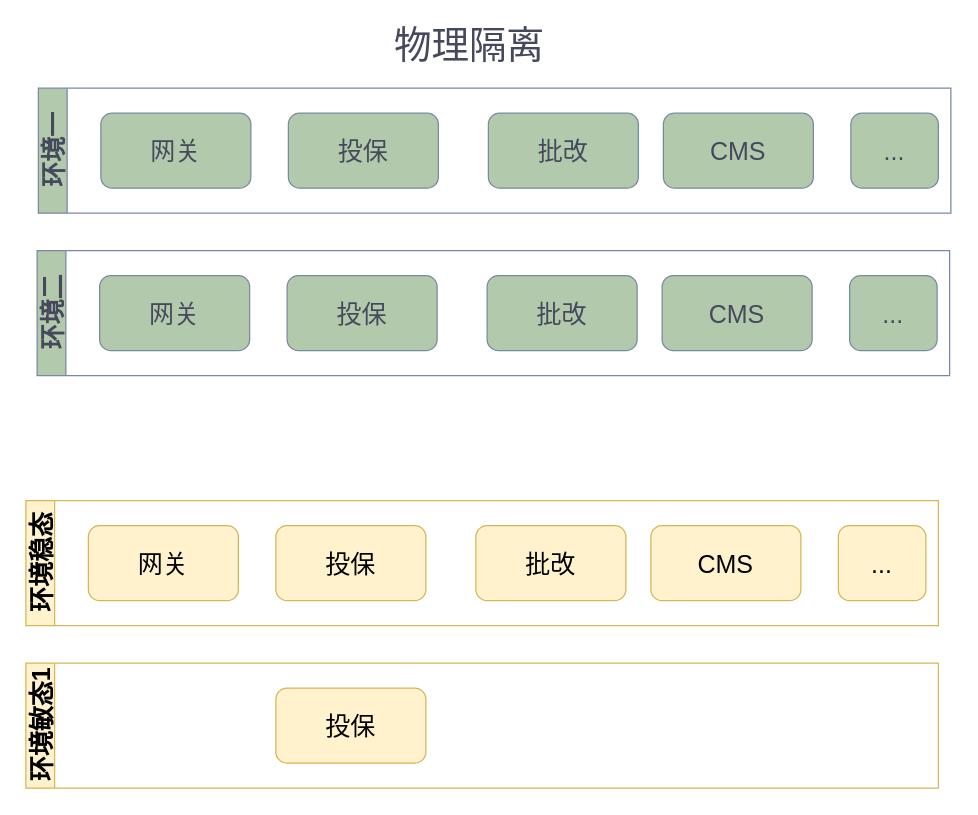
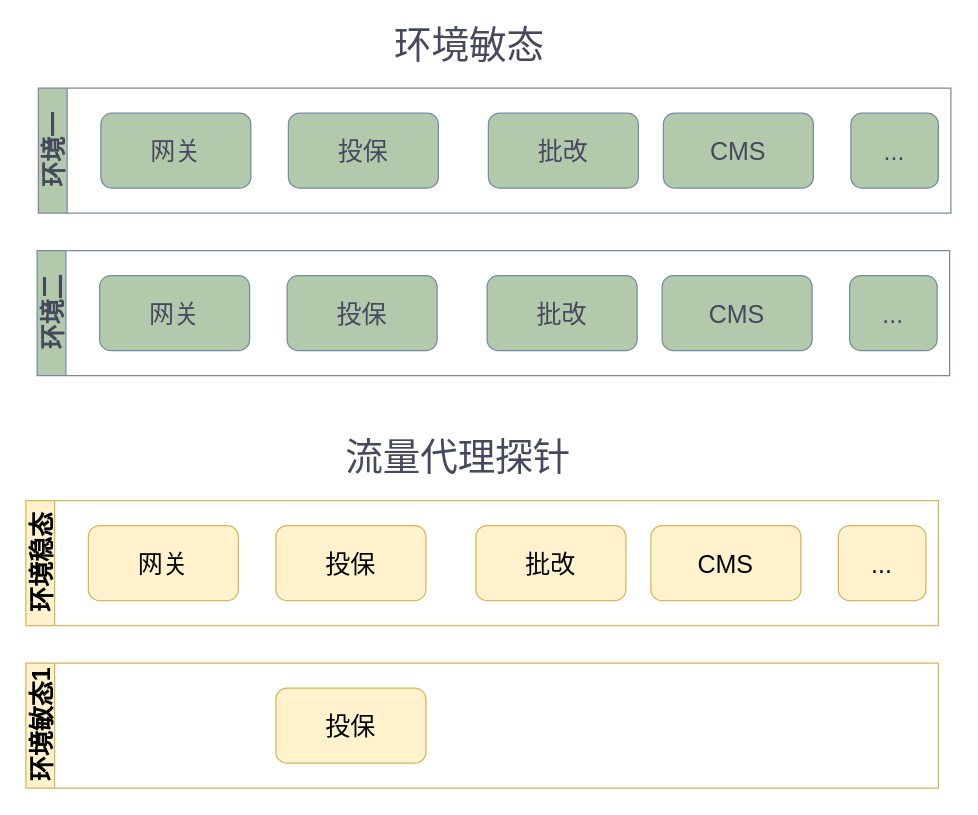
(469, 44) -> (469, 44)
none -> (458, 457)
